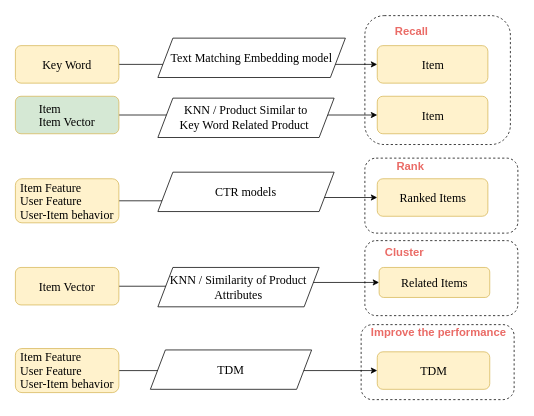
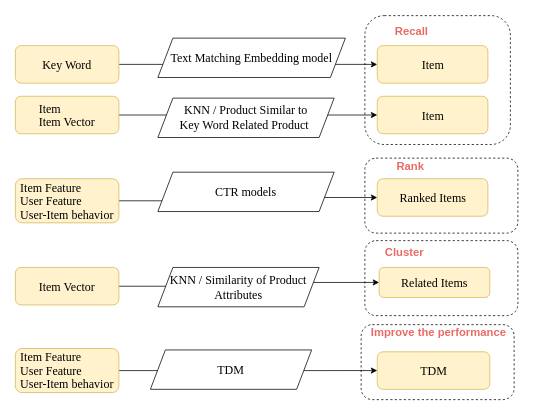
(67, 115) -> (67, 115)
